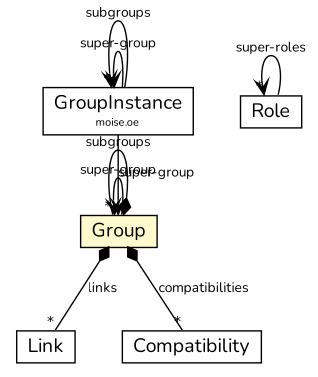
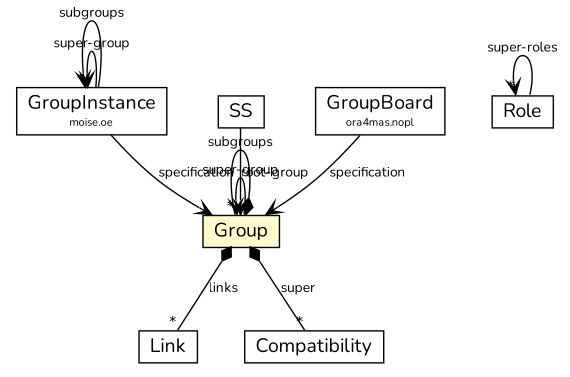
none -> (241, 111)
none -> (380, 111)
(156, 173) -> (197, 173)
(204, 288) -> (298, 288)
